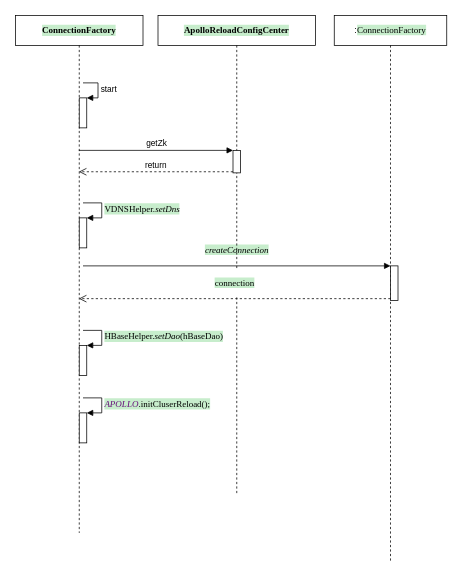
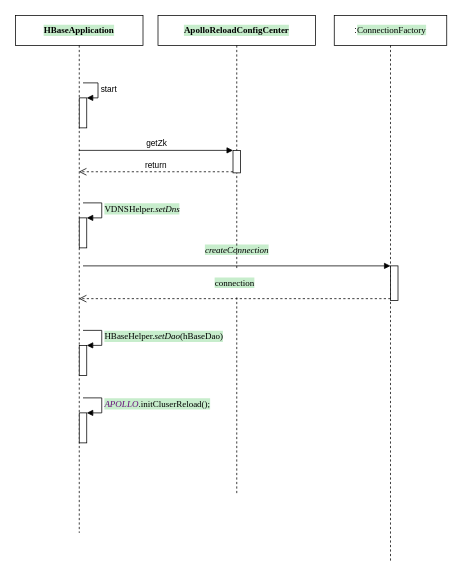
(79, 30) -> (79, 30)
